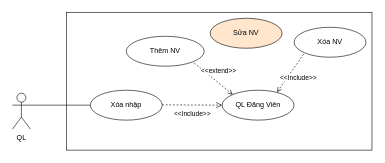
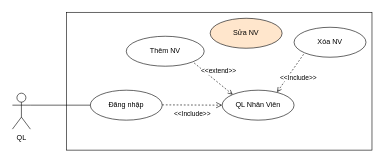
(126, 105) -> (126, 105)
(258, 105) -> (258, 105)
